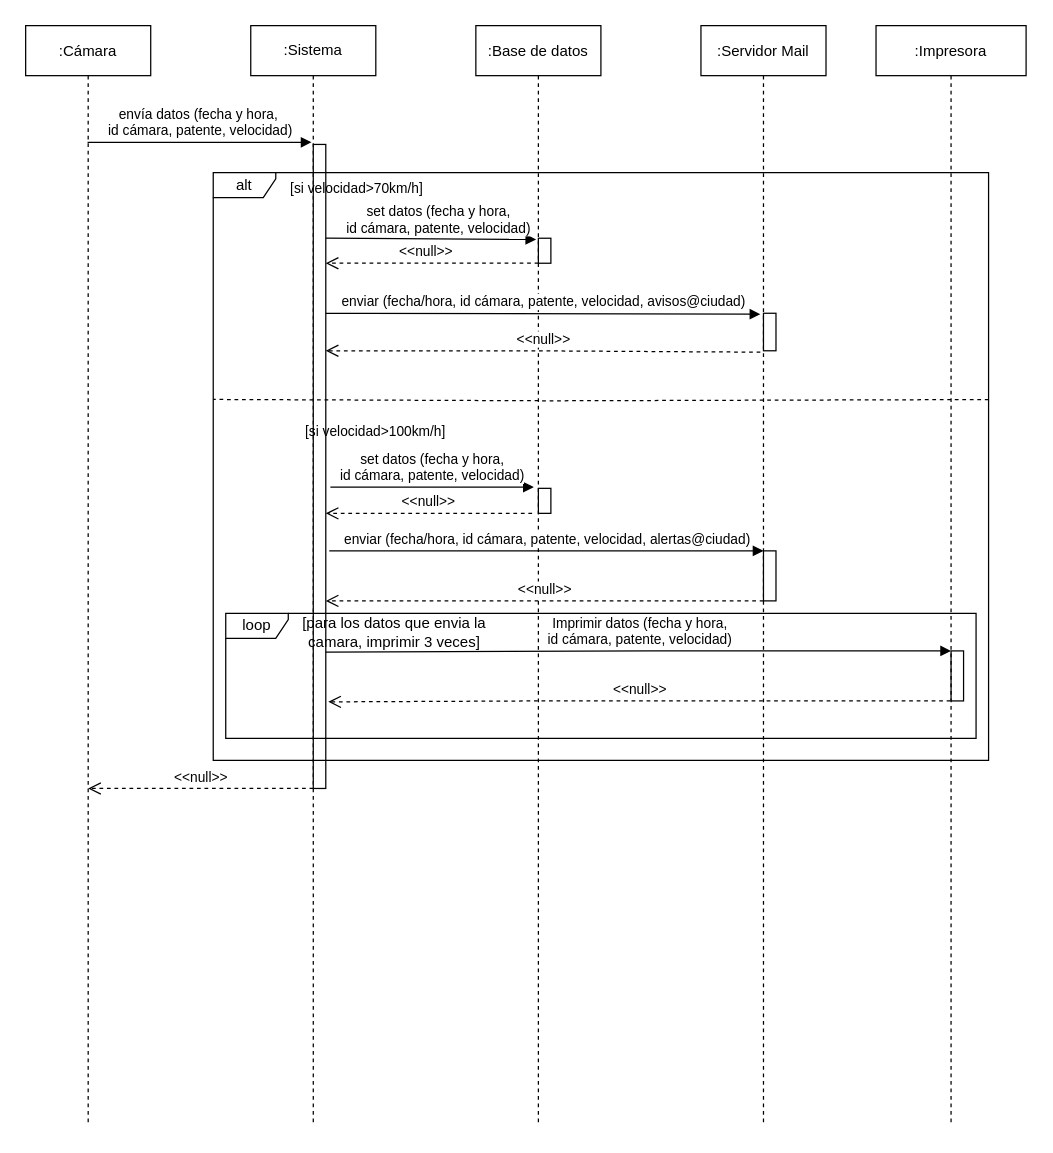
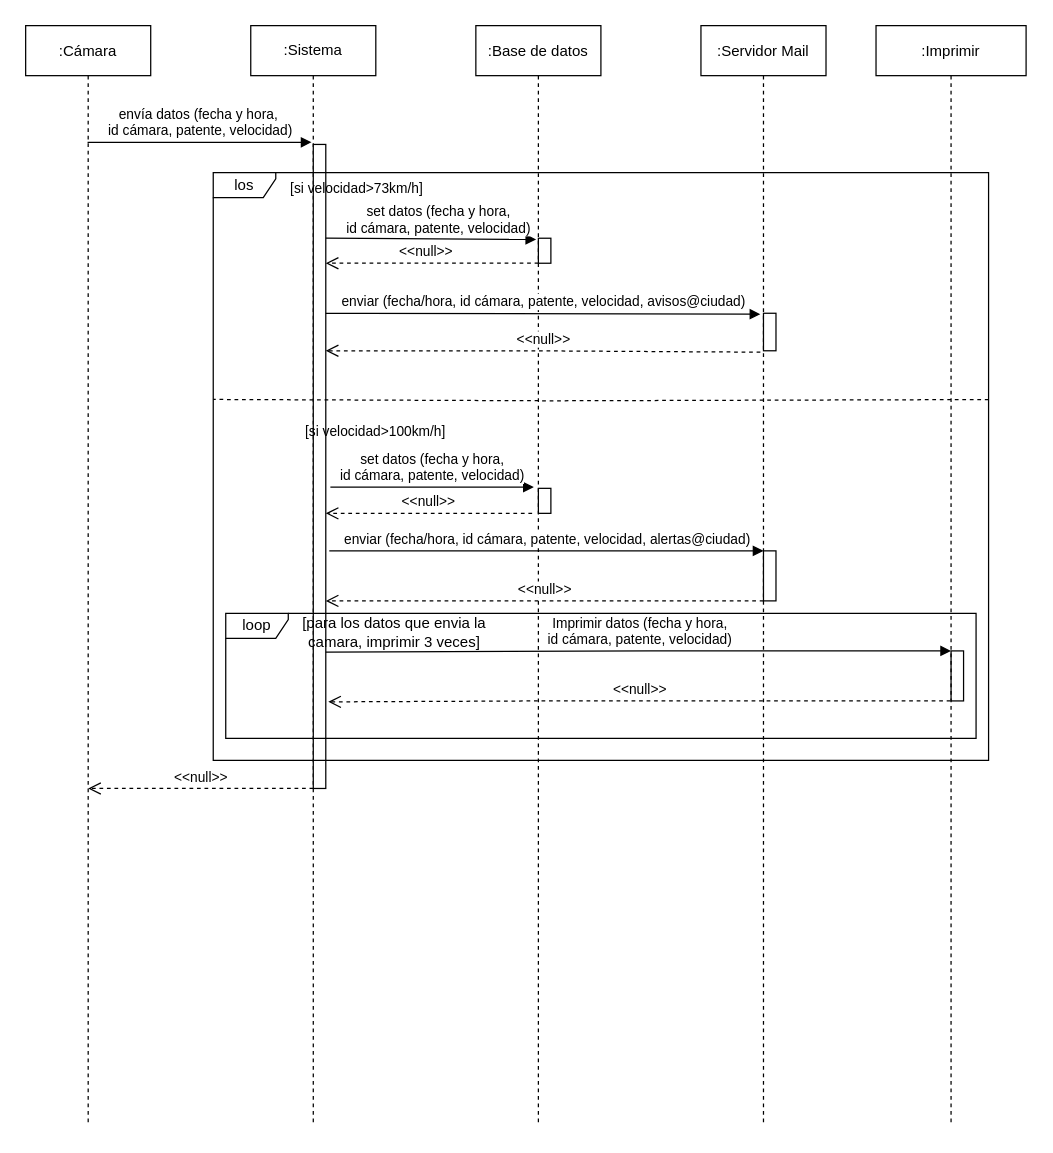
(950, 51) -> (950, 51)
(244, 186) -> (244, 186)
(357, 188) -> (357, 188)
